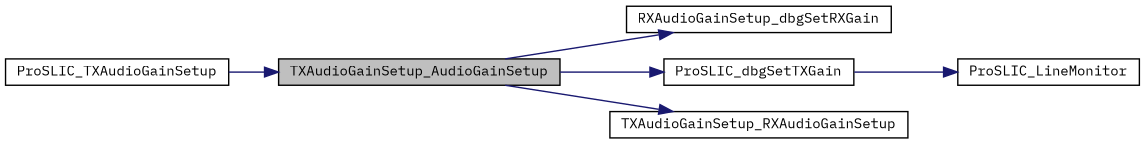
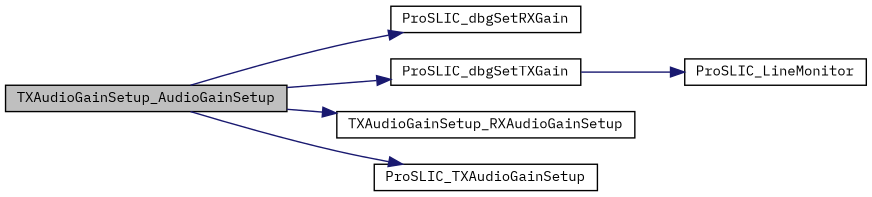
(759, 19) -> (486, 19)
(247, 72) -> (289, 139)
